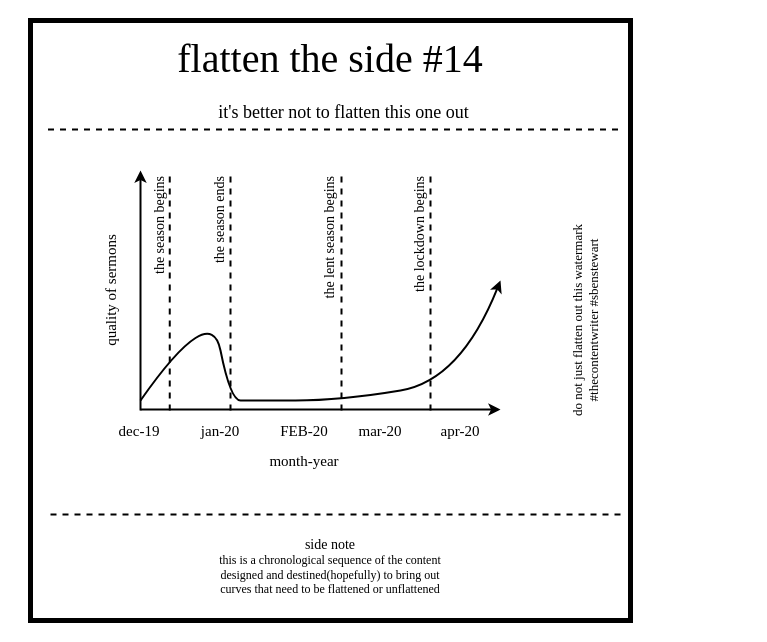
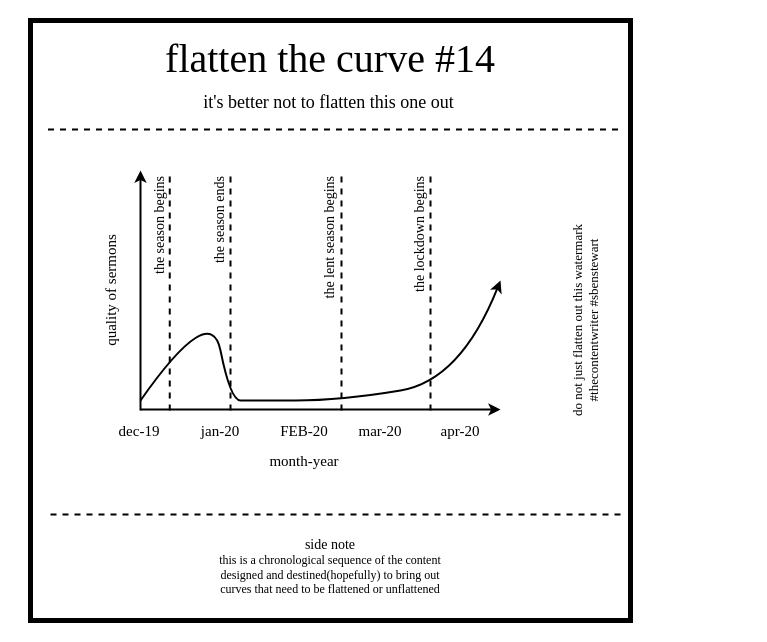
(331, 59) -> (331, 59)
(344, 113) -> (329, 103)
